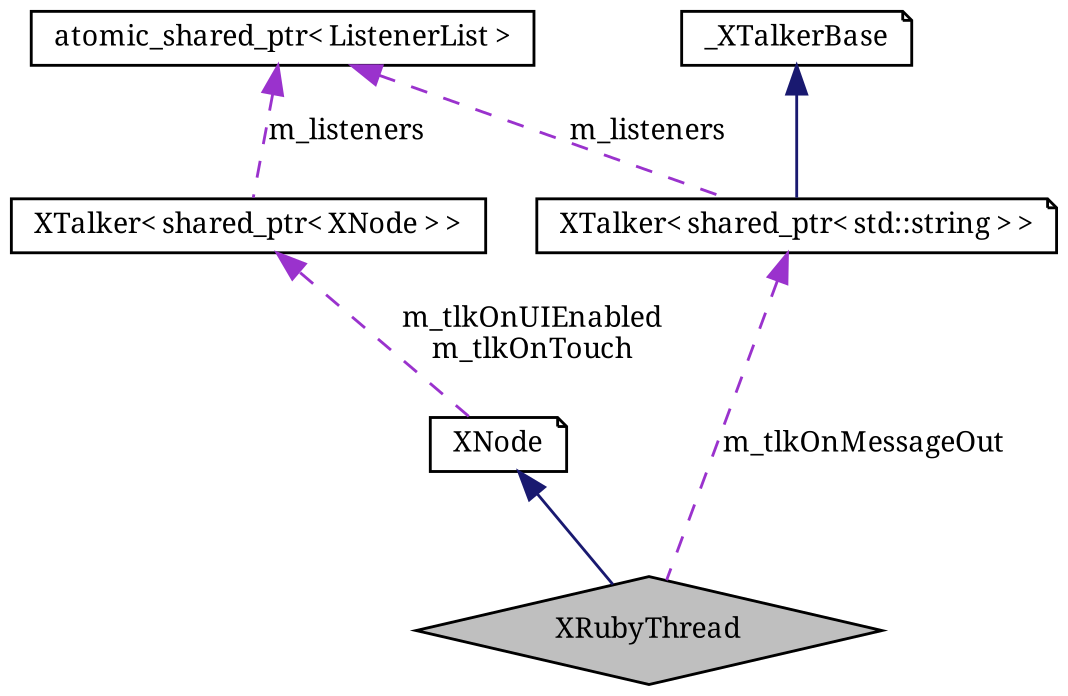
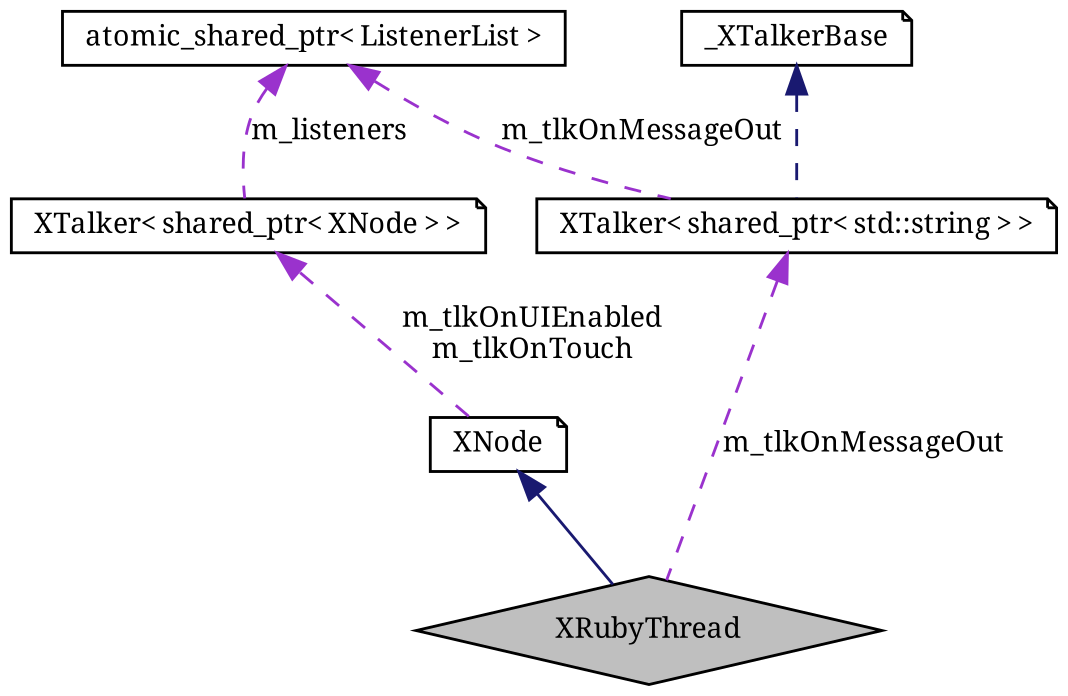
(648, 132) -> (643, 132)
(797, 146) -> (797, 146)
(249, 226) -> (249, 226)
